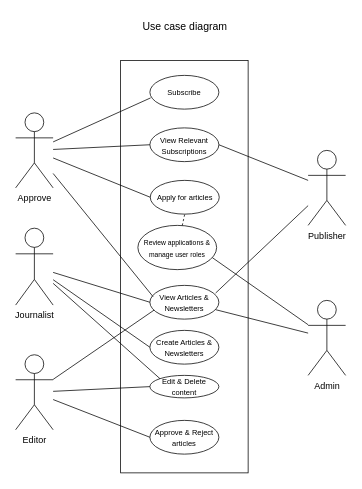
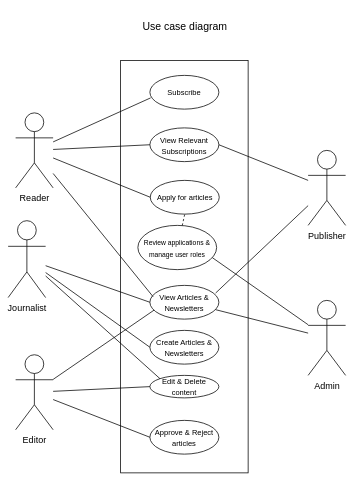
(35, 199) -> (35, 199)
(34, 267) -> (27, 259)
